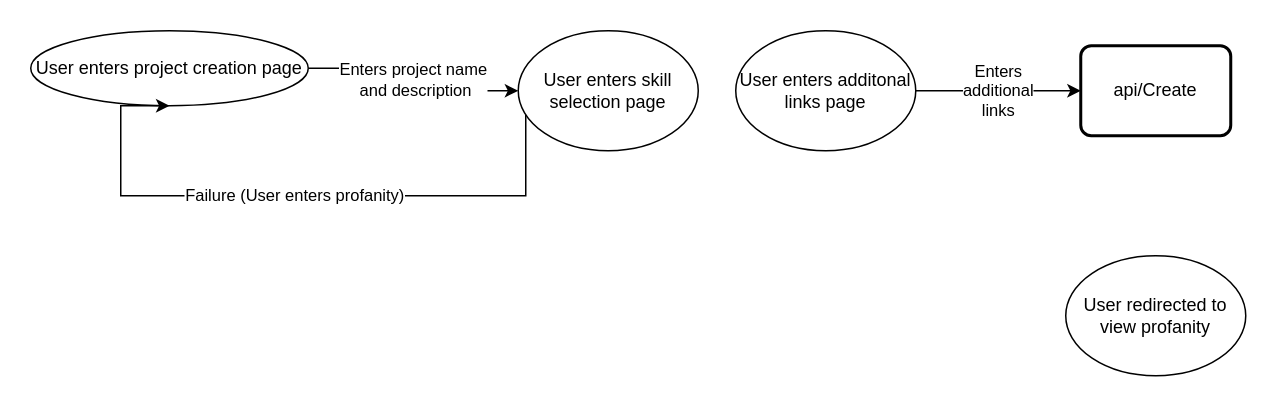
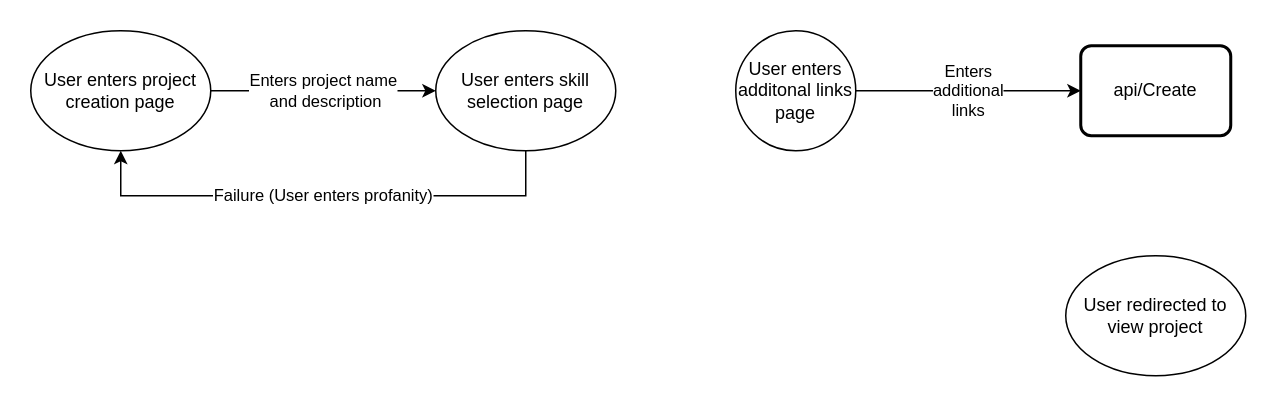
(170, 68) -> (121, 91)
(608, 91) -> (526, 91)
(826, 91) -> (796, 91)
(1156, 316) -> (1156, 316)
